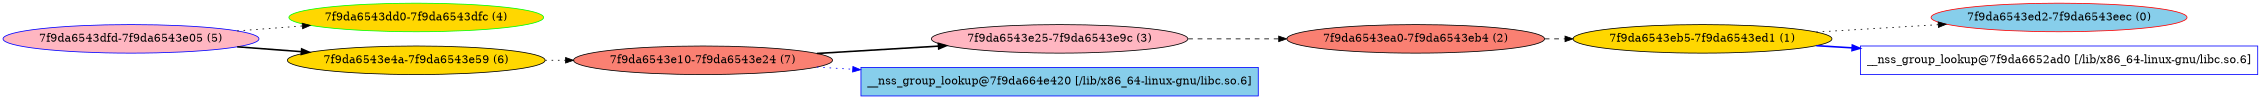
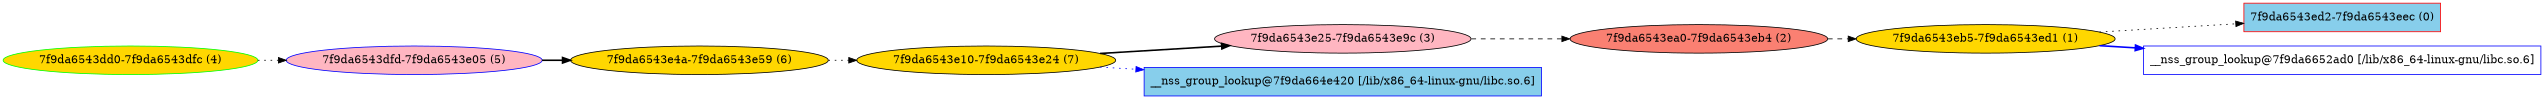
(2059, 17) -> (2342, 17)
(270, 28) -> (268, 60)
(703, 60) -> (986, 60)
